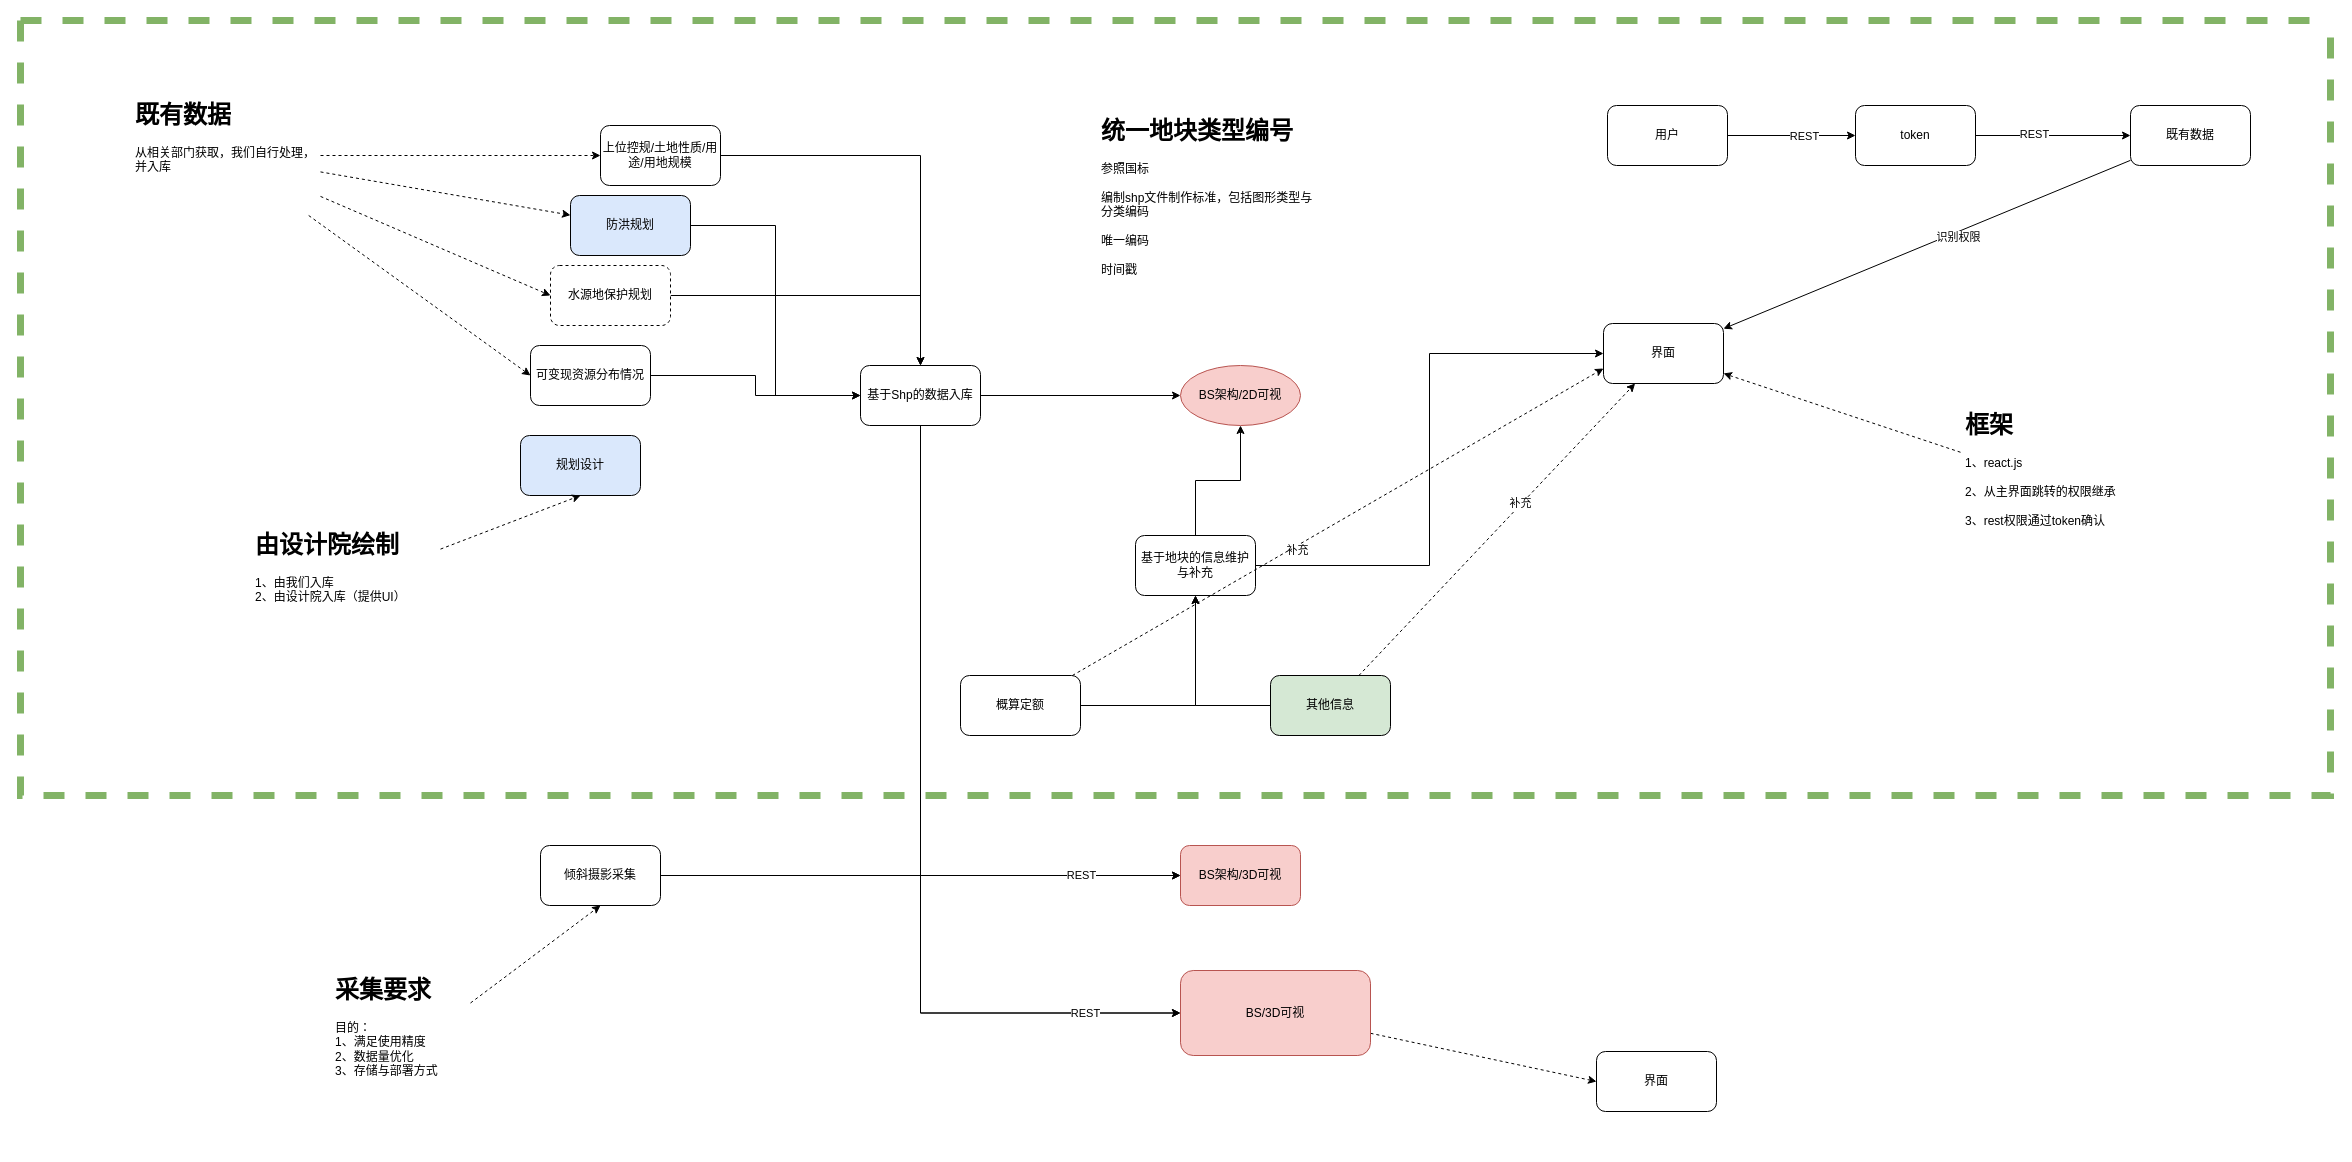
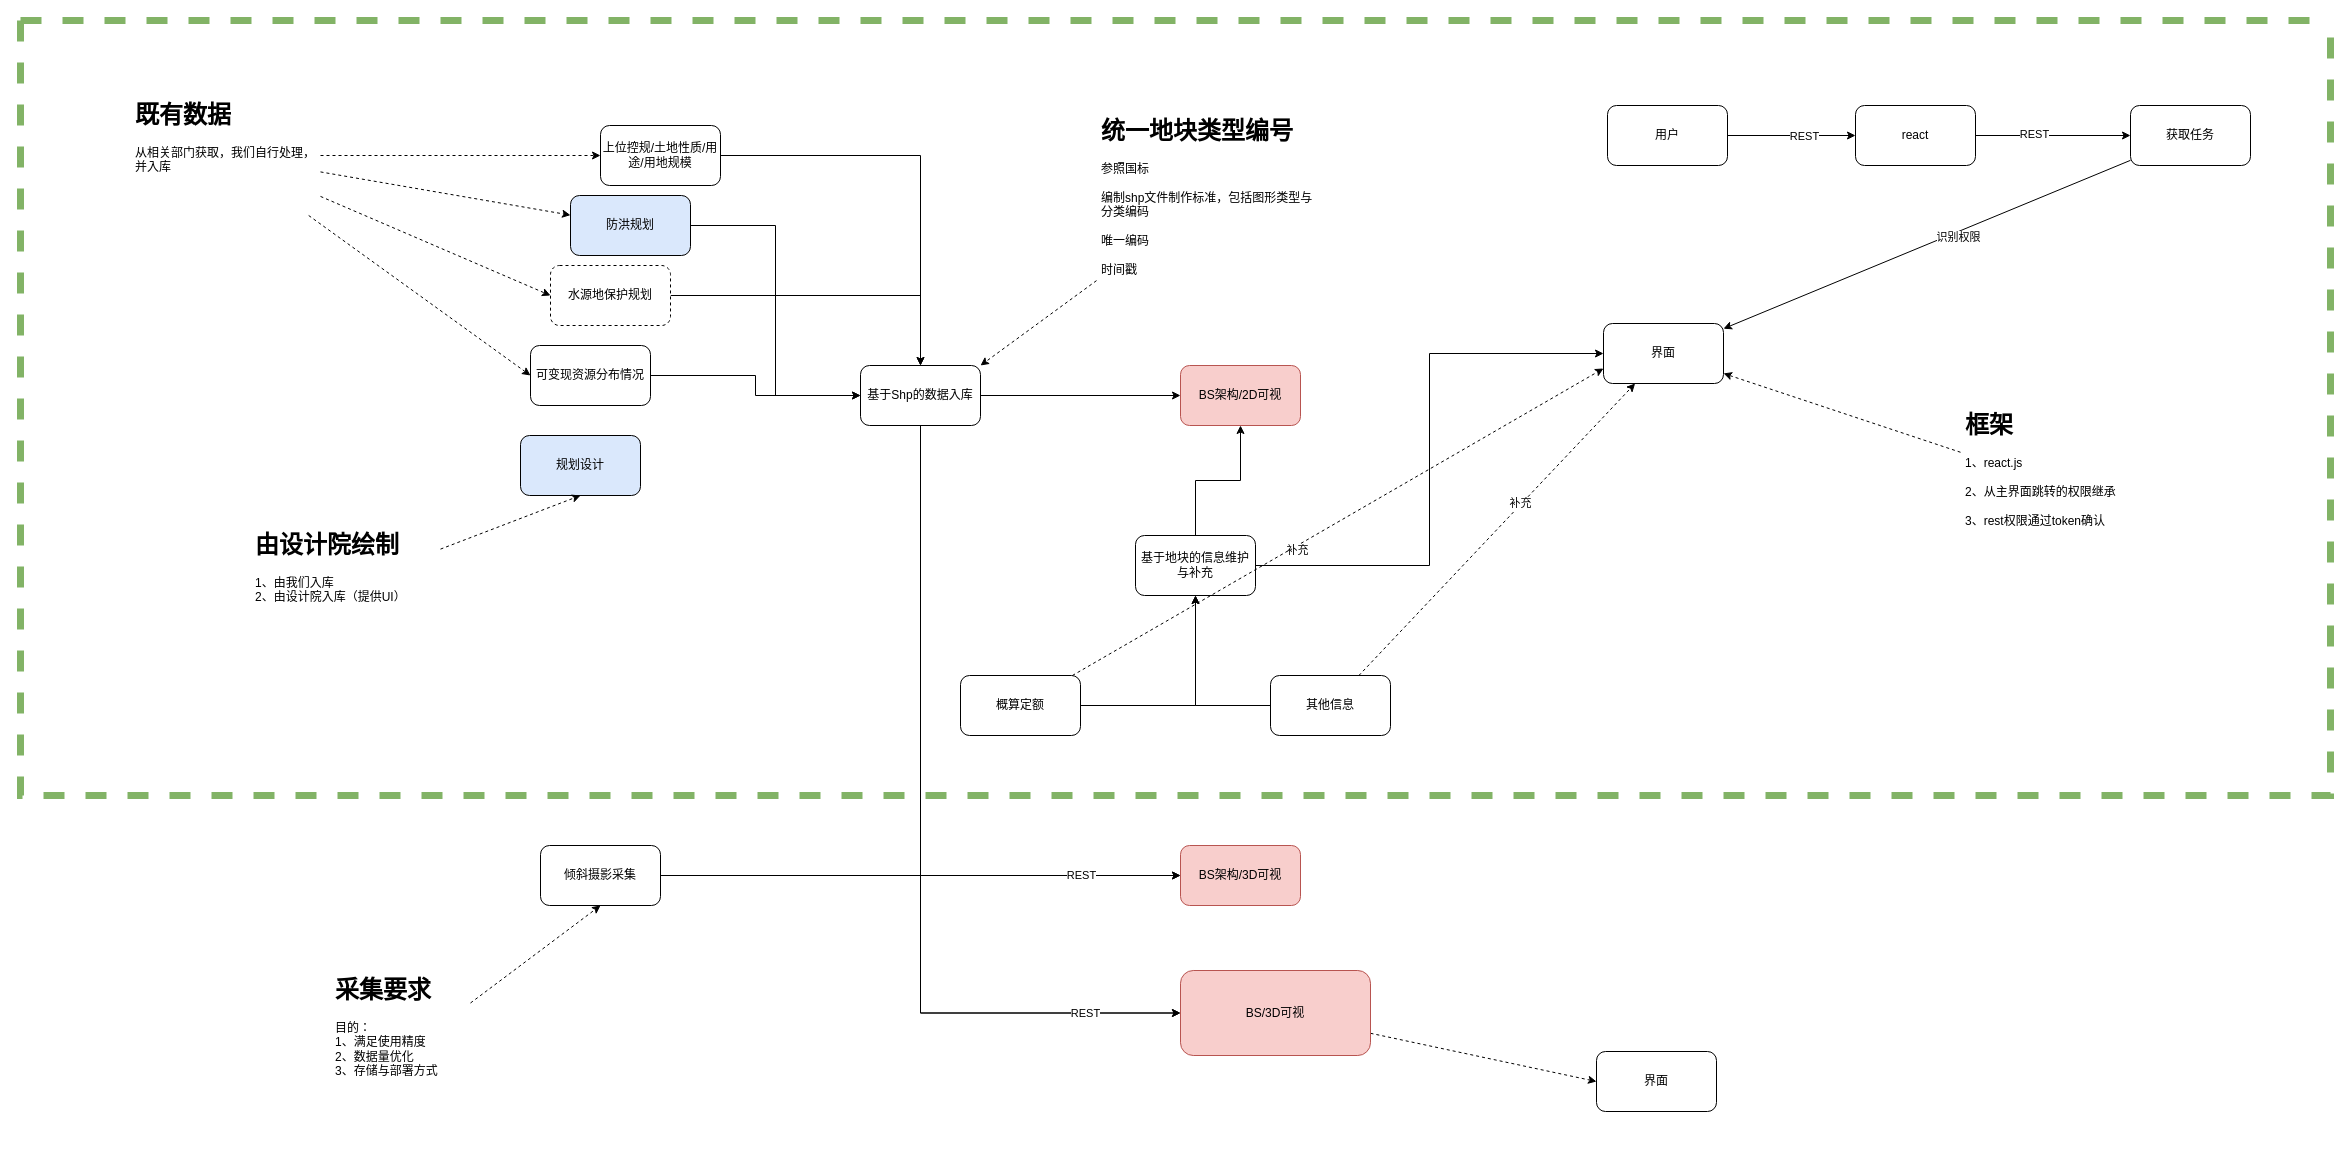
(1916, 136) -> (1916, 136)
(2191, 136) -> (2191, 136)
none -> (1041, 321)
(1241, 396) -> (1241, 396)
(1331, 706) -> (1331, 706)
